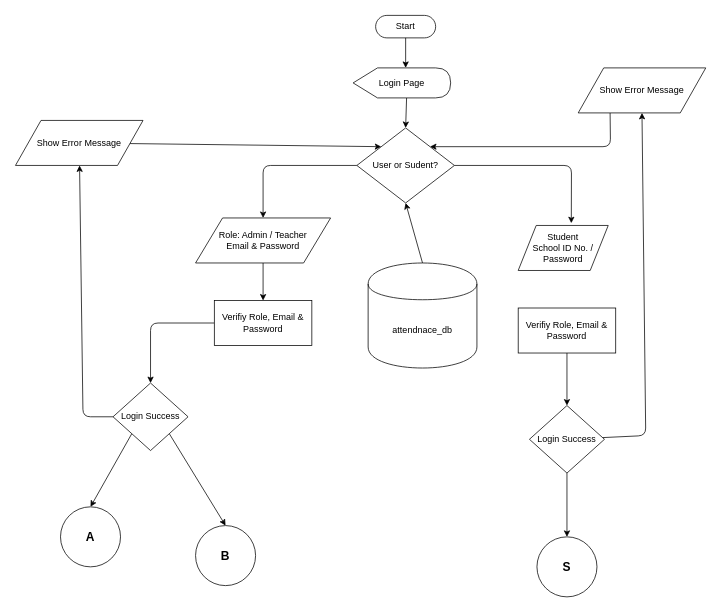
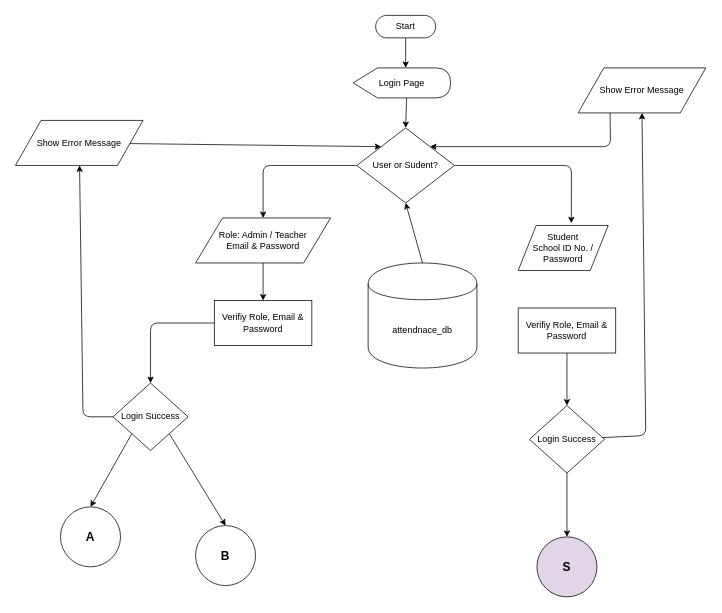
(567, 567) -> (567, 567)
